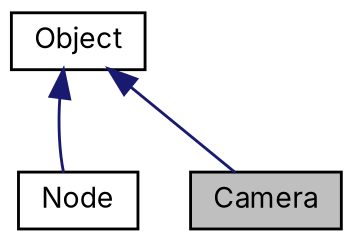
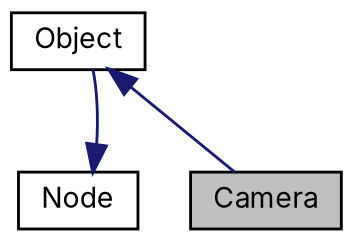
(59, 135) -> (97, 107)
